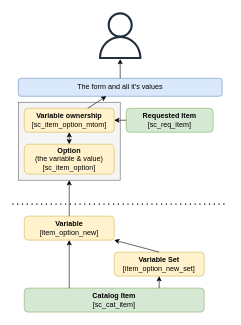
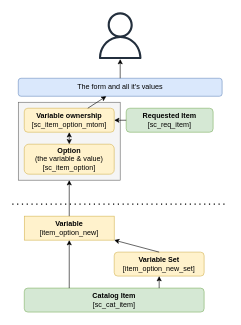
(69, 228) -> (69, 228)
